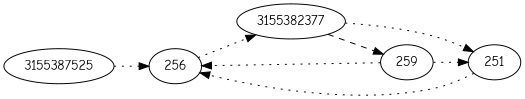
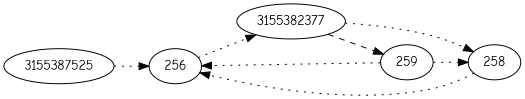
(494, 62) -> (494, 62)
